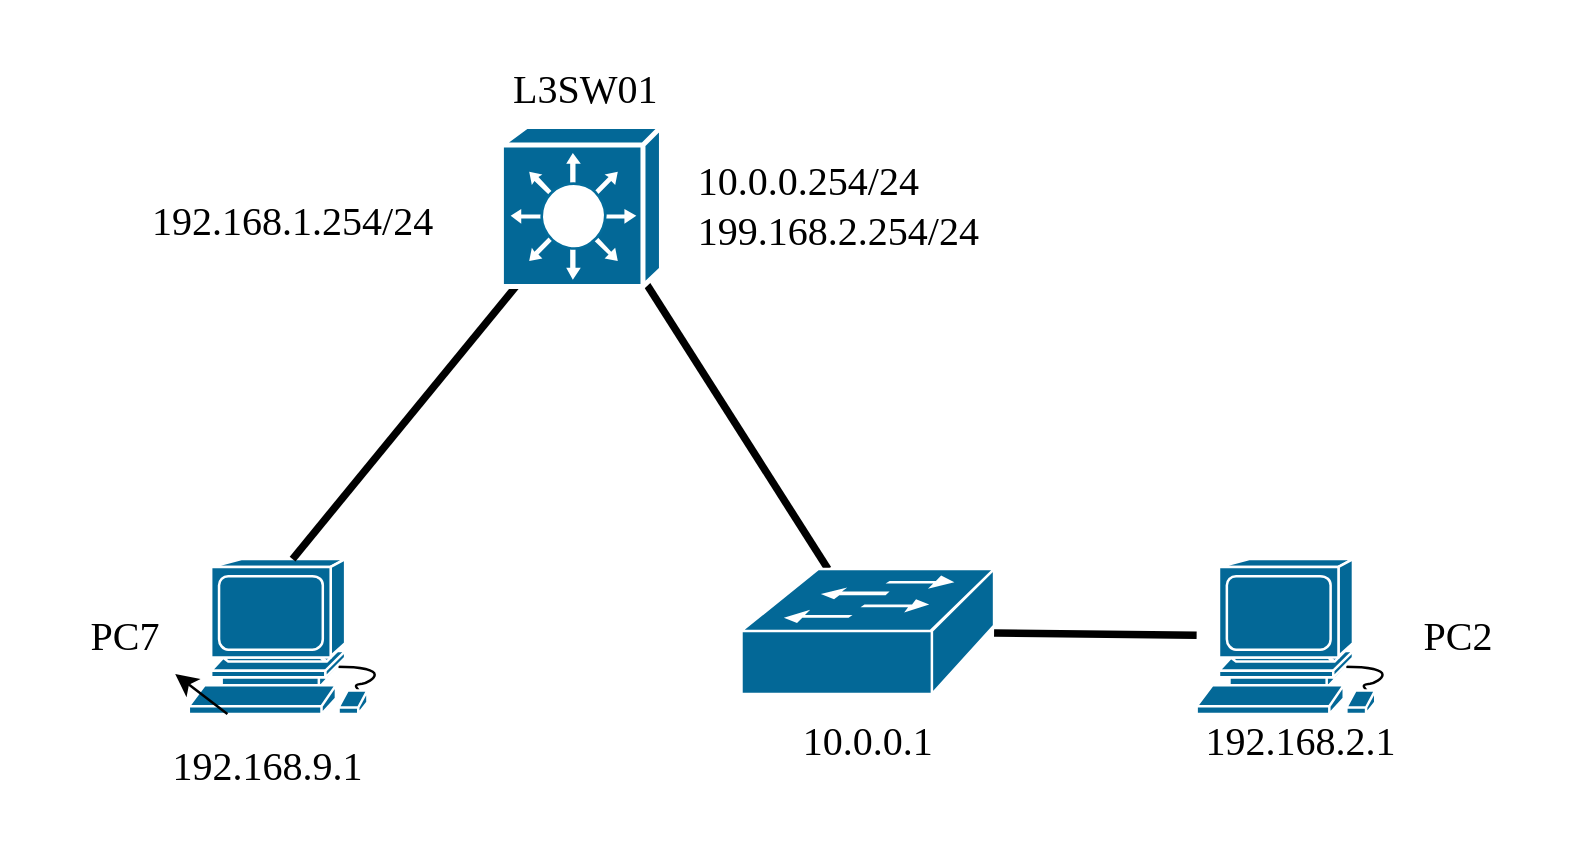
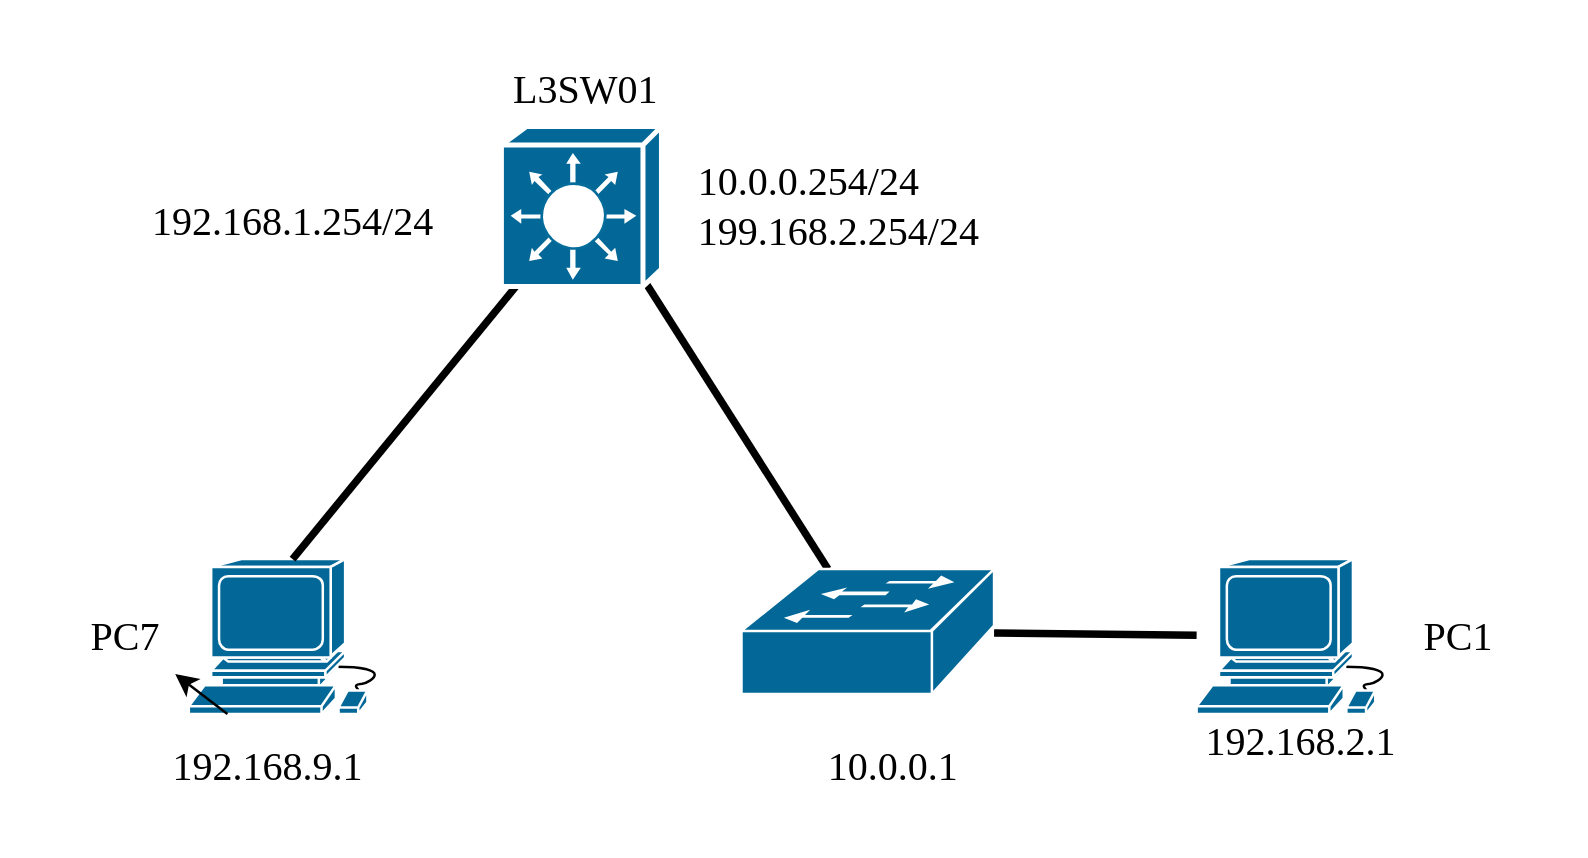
(1459, 636) -> (1459, 636)
(868, 741) -> (893, 766)
